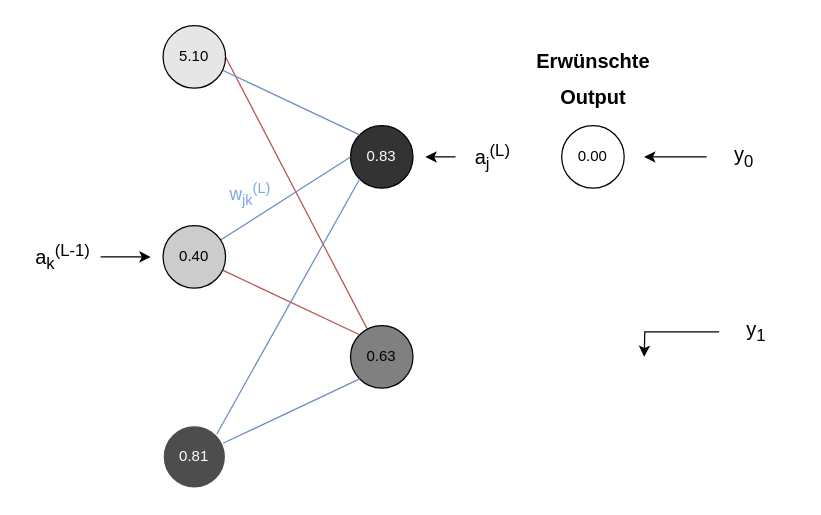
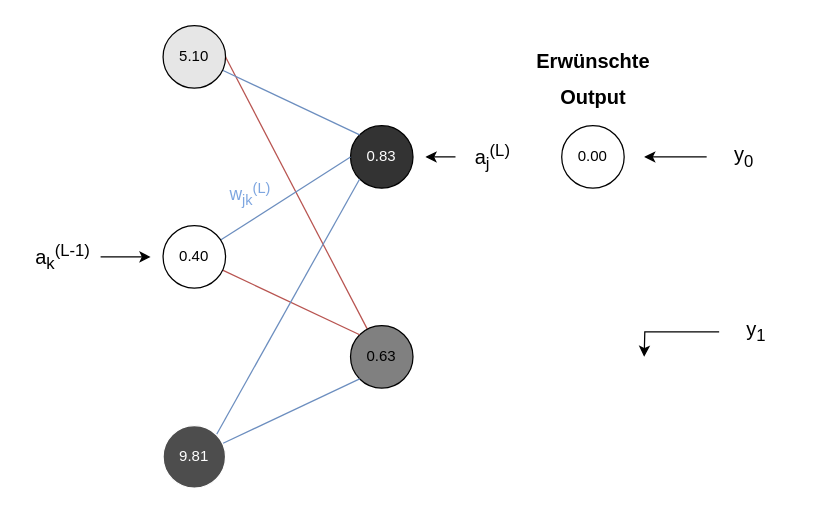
(194, 257) -> (194, 257)
(194, 457) -> (194, 457)
